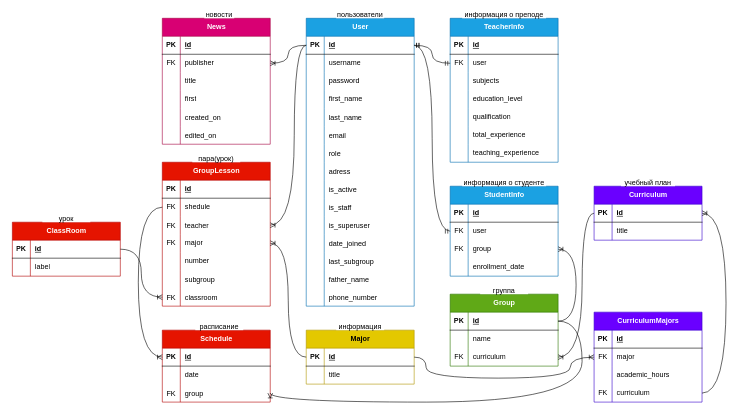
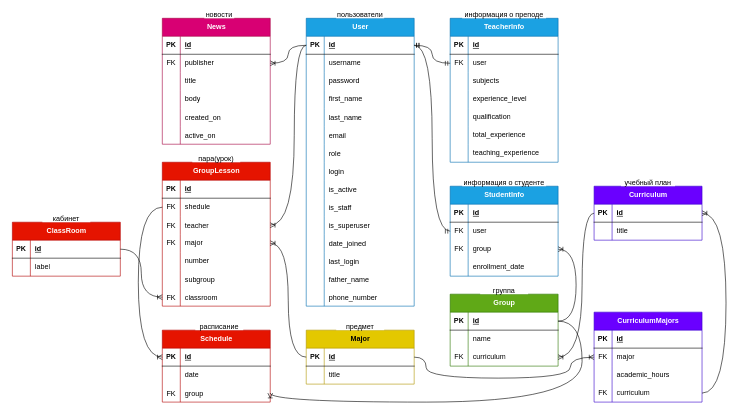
(194, 99) -> (193, 99)
(501, 99) -> (503, 99)
(202, 136) -> (202, 136)
(341, 172) -> (337, 172)
(66, 219) -> (66, 219)
(354, 262) -> (346, 262)
(360, 327) -> (360, 327)
